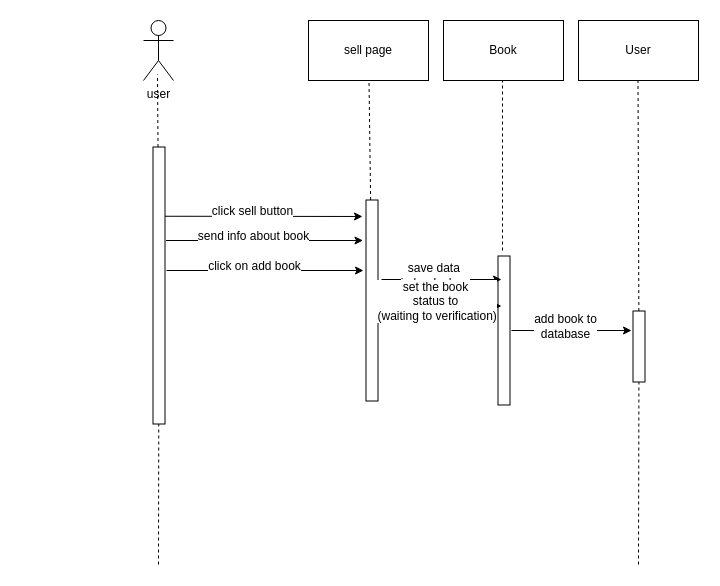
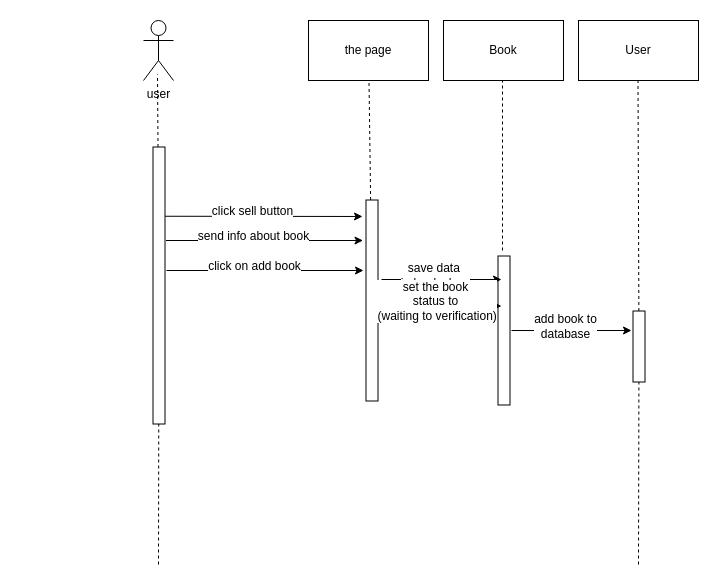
(369, 51) -> (369, 51)
